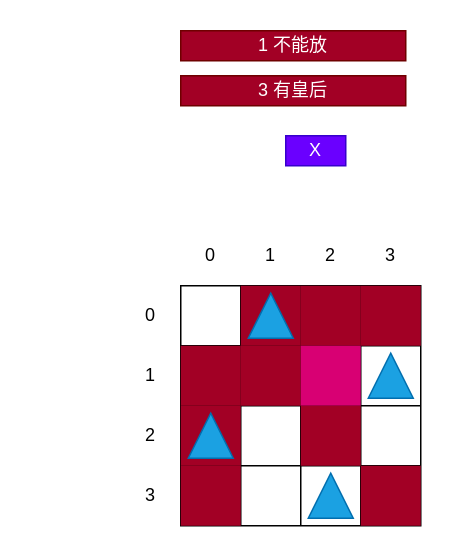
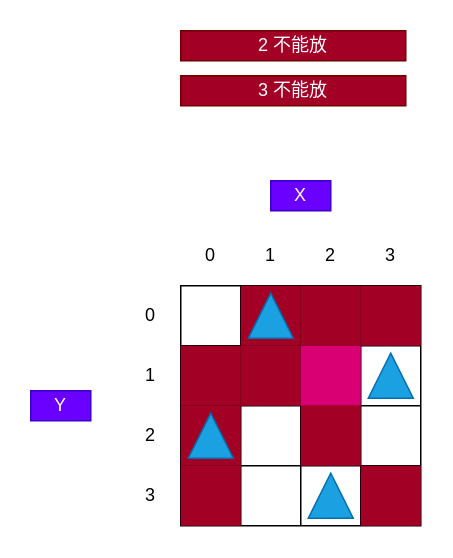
(293, 46) -> (293, 46)
(293, 91) -> (293, 91)
(316, 151) -> (301, 196)
none -> (61, 406)
